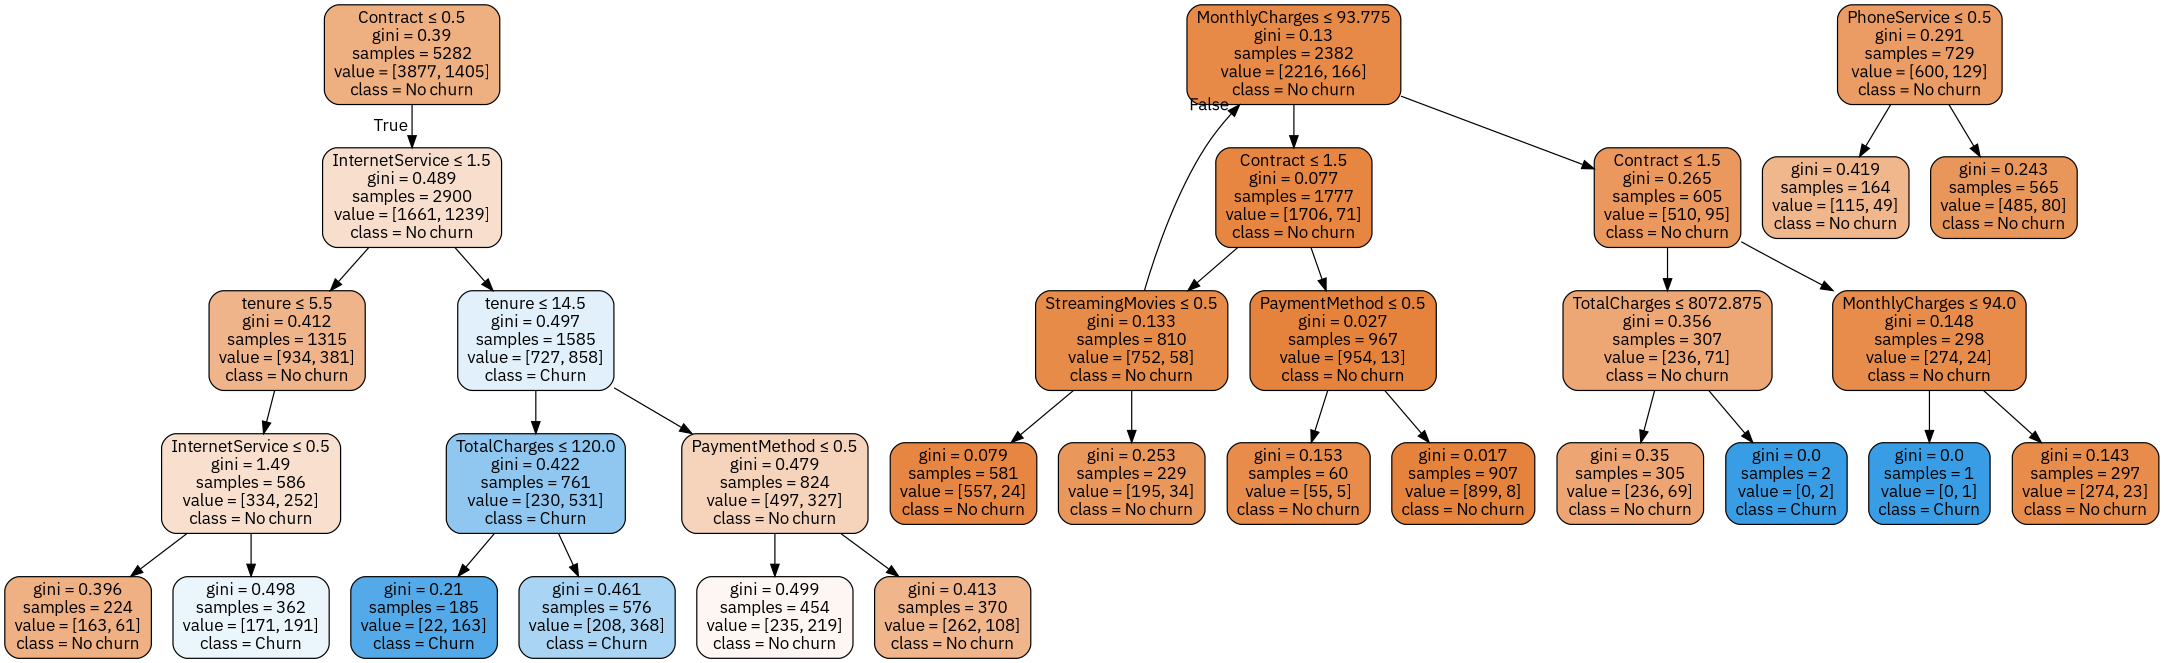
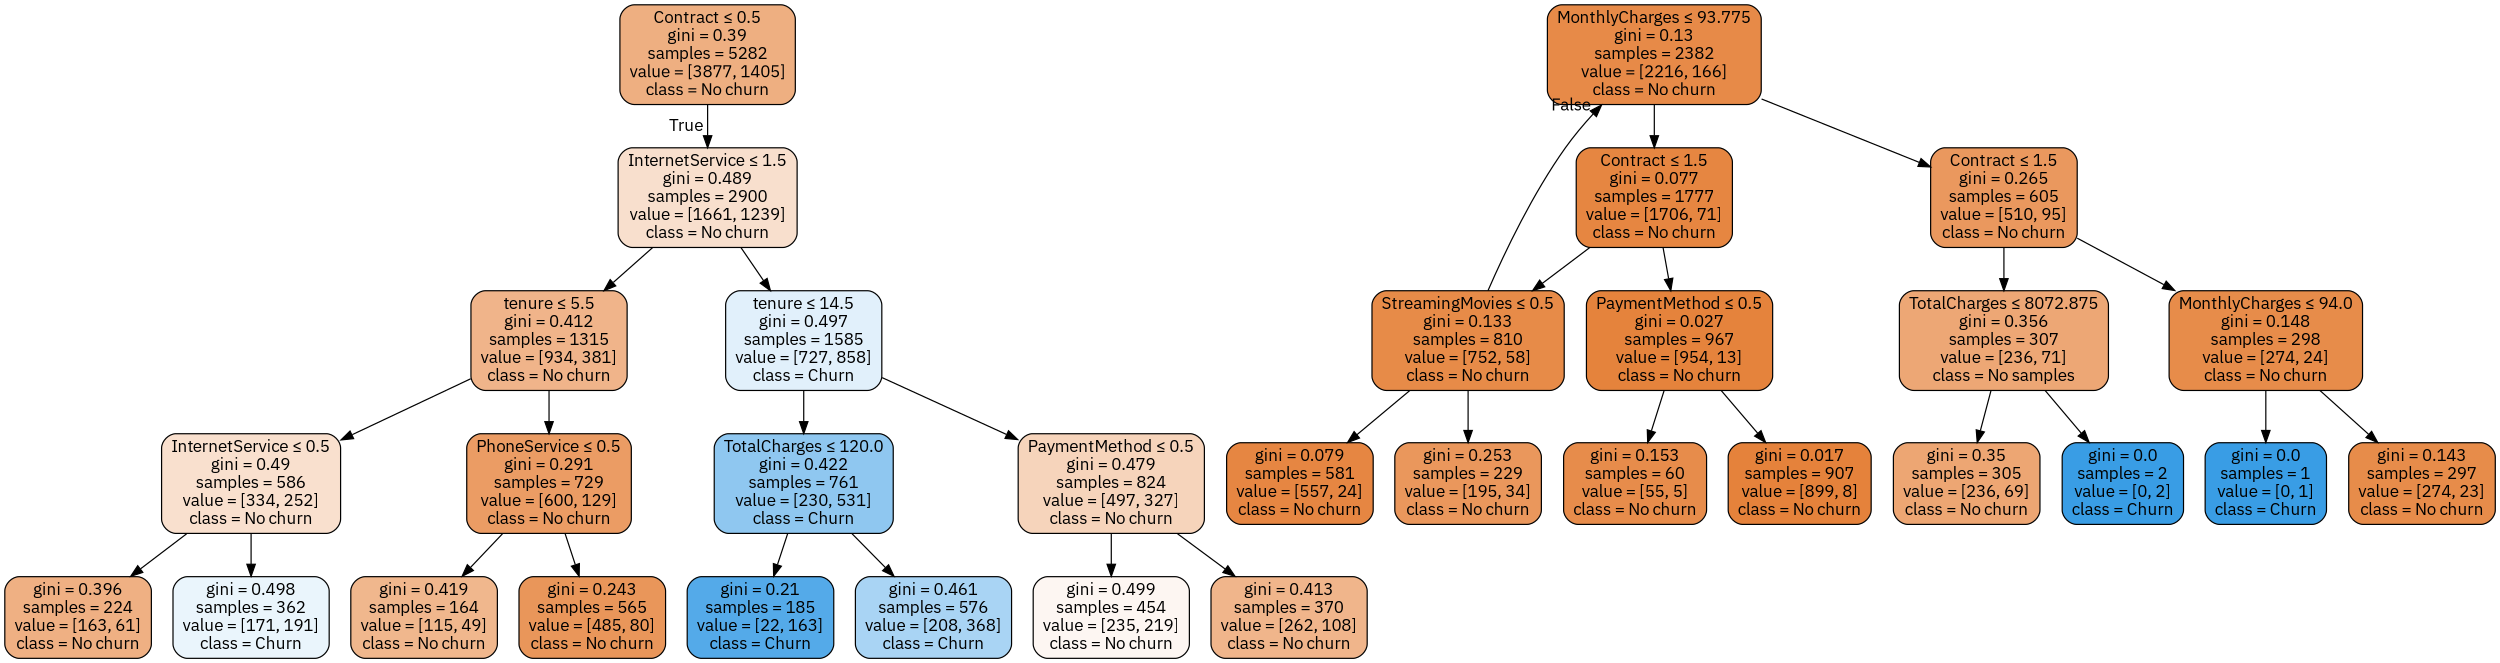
(1668, 376) -> (2004, 376)
none -> (549, 406)
(251, 465) -> (251, 465)
